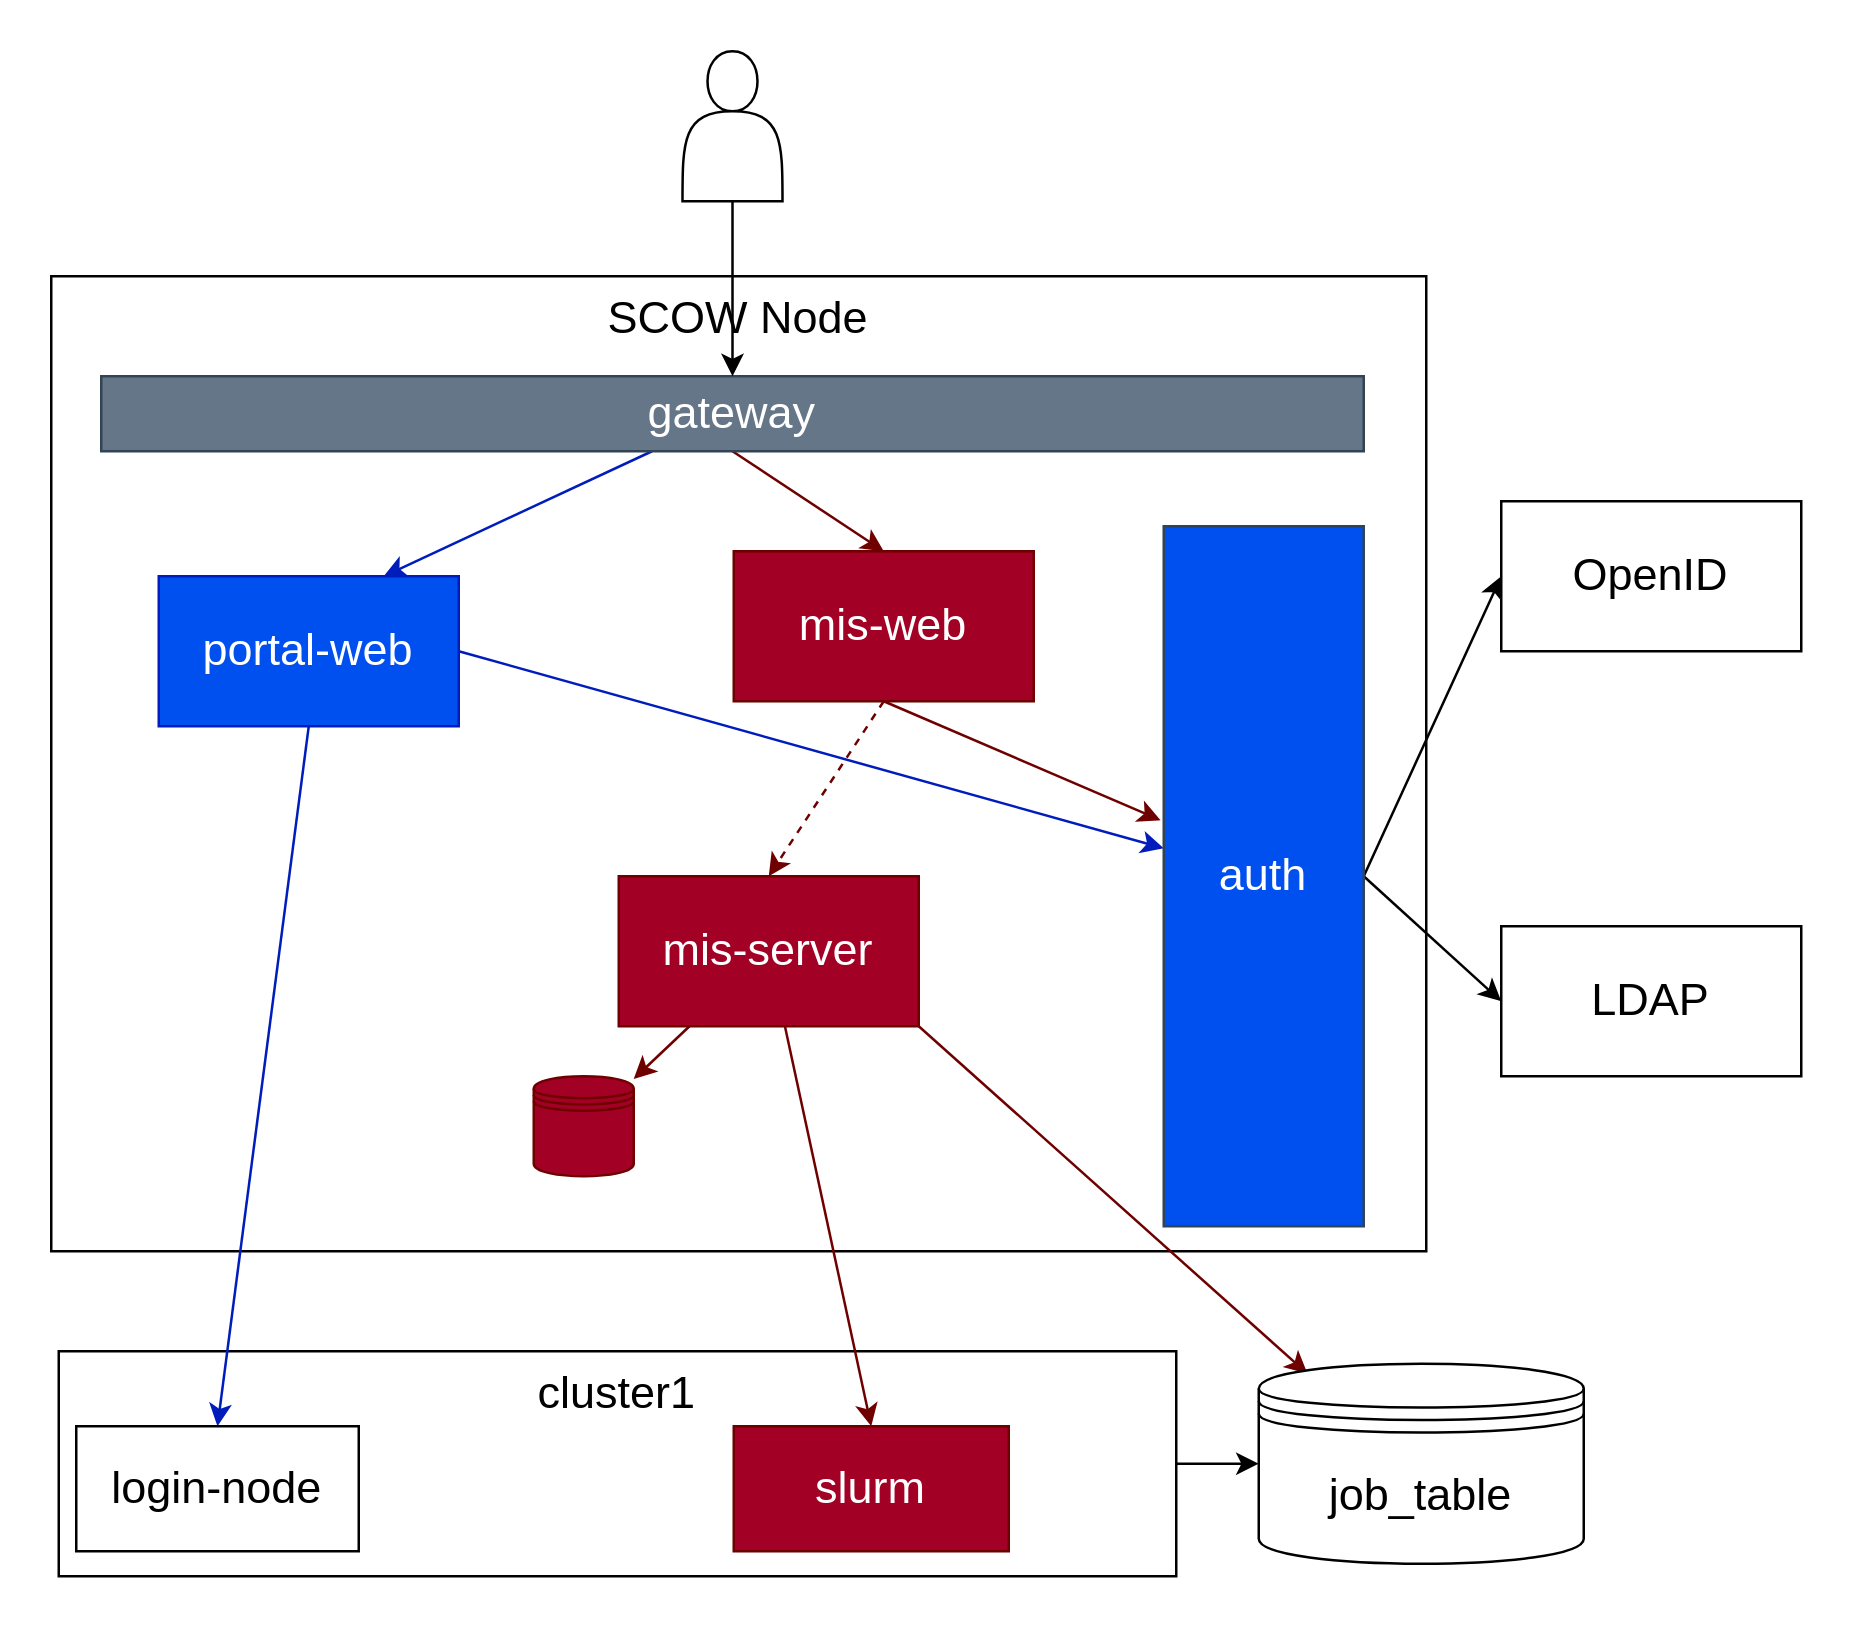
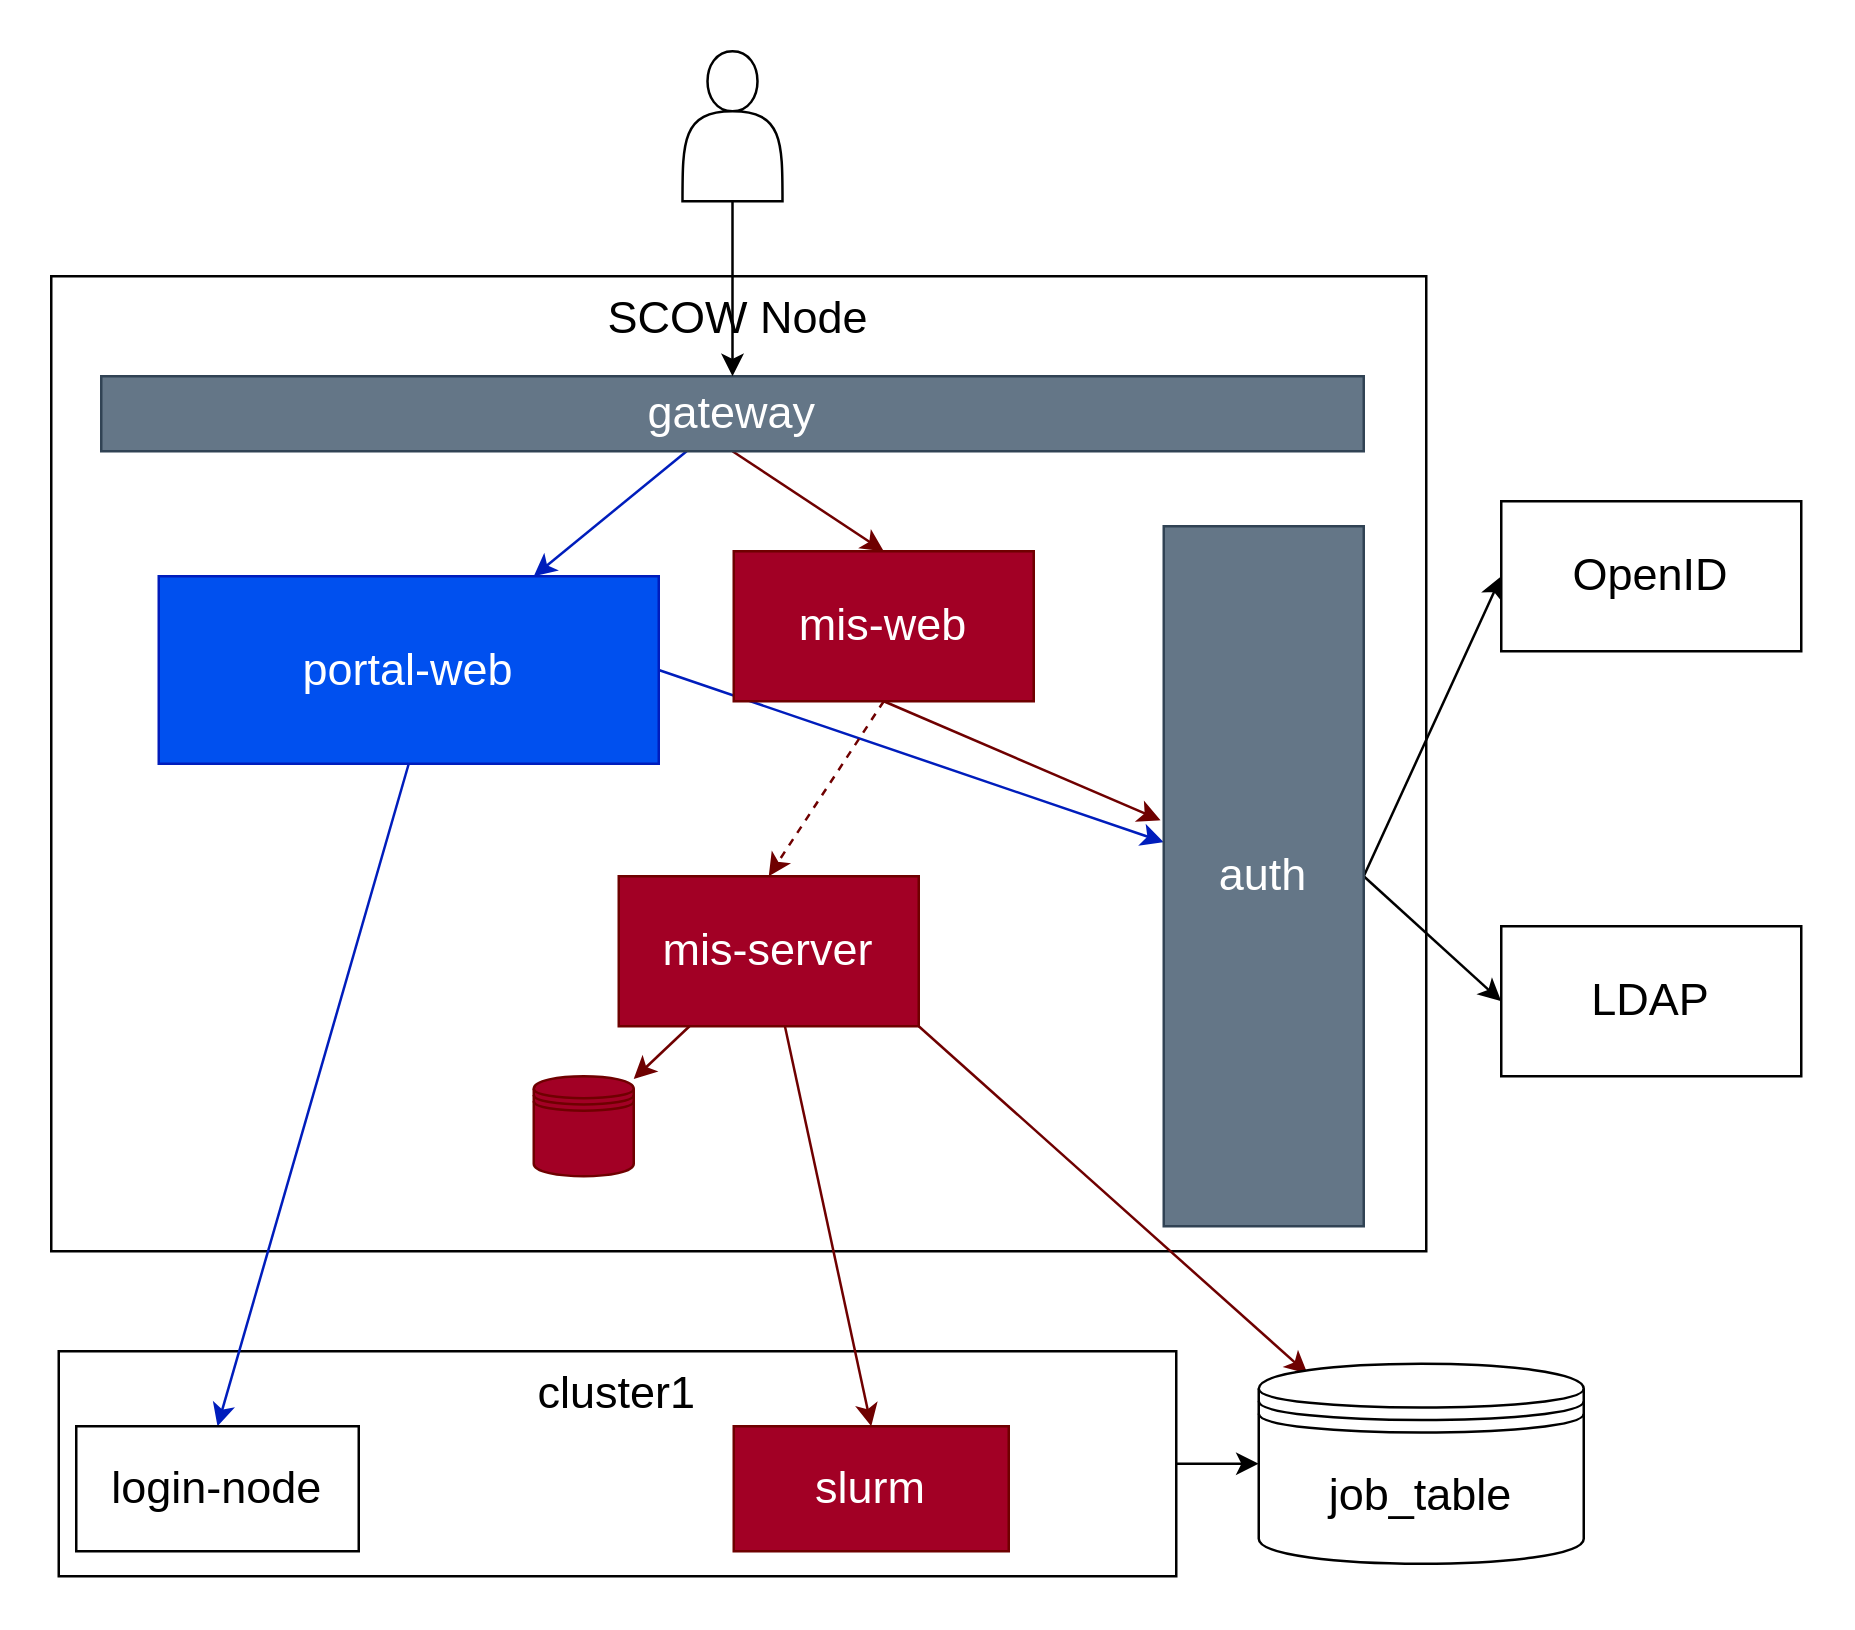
(309, 651) -> (409, 670)
(1264, 876) -> (1264, 876)
